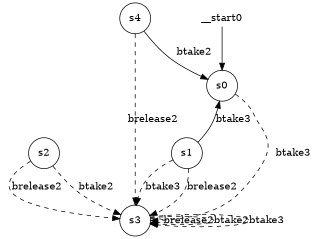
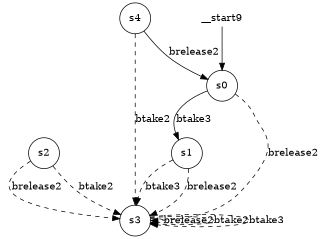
(222, 18) -> (222, 18)
(194, 52) -> (194, 52)
(153, 119) -> (153, 119)
(210, 127) -> (182, 106)
(293, 153) -> (293, 153)
